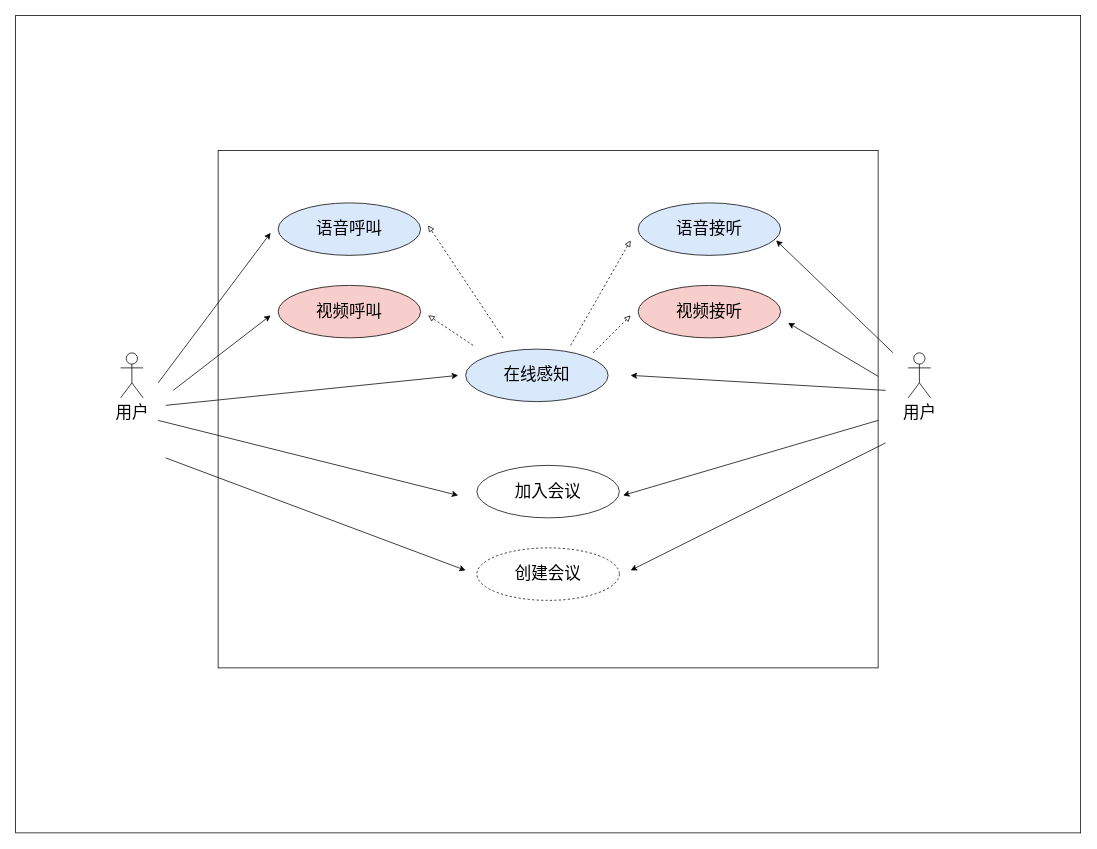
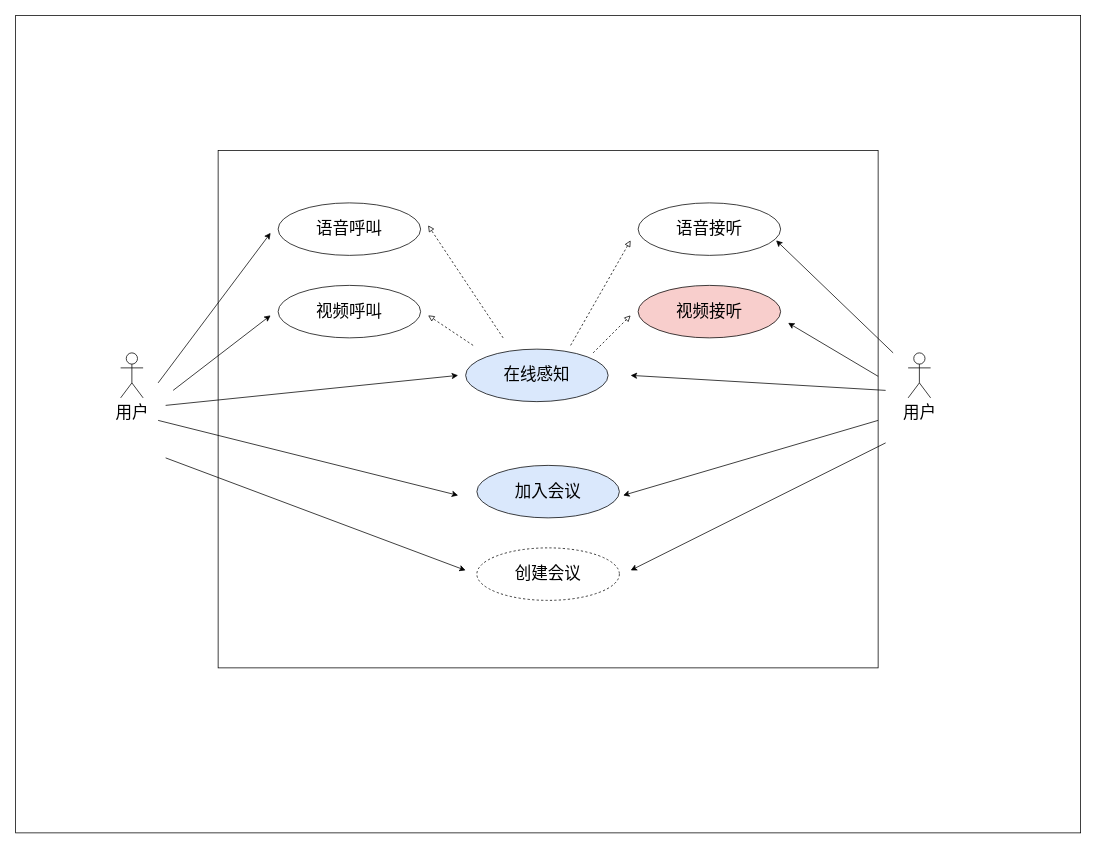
(349, 229) -> (349, 229)
(709, 229) -> (709, 229)
(349, 312) -> (349, 312)
(548, 492) -> (548, 492)
